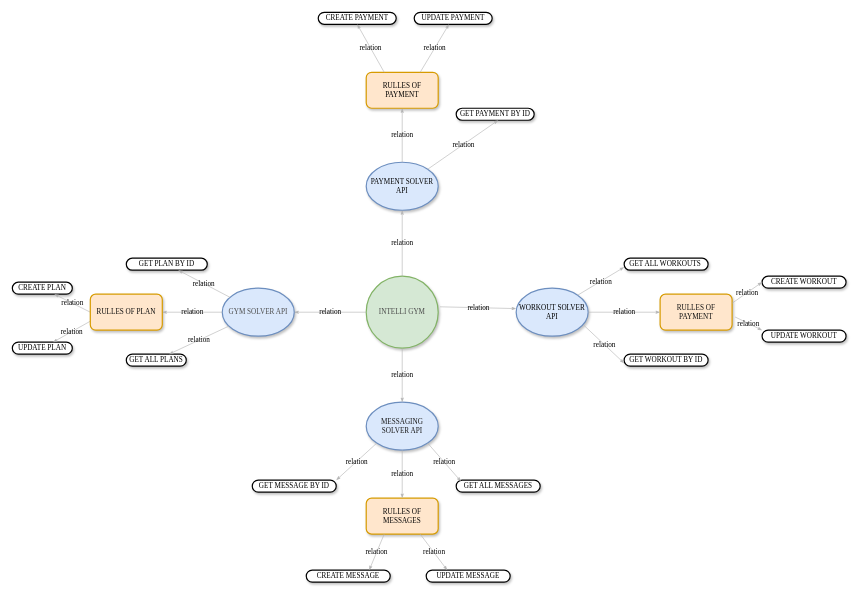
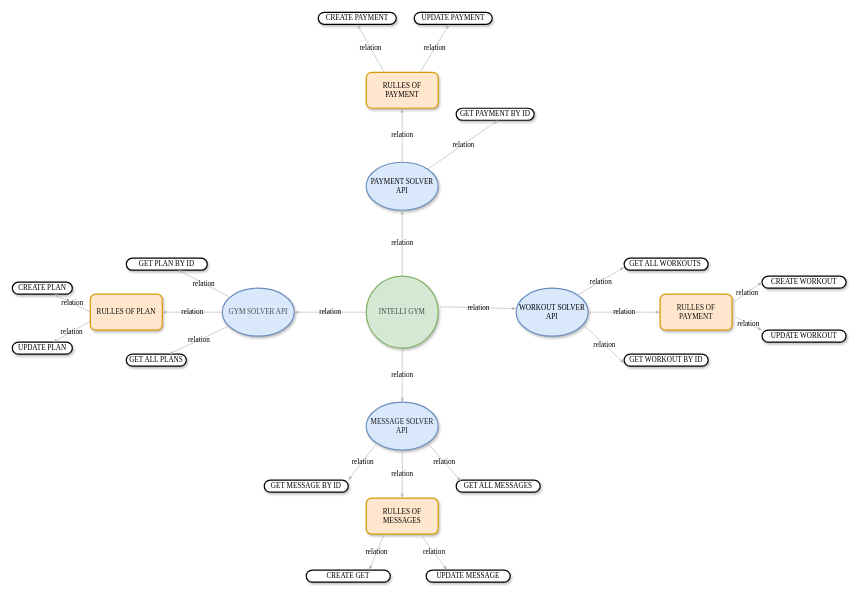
(402, 426) -> (402, 426)
(294, 486) -> (306, 486)
(348, 576) -> (348, 576)
